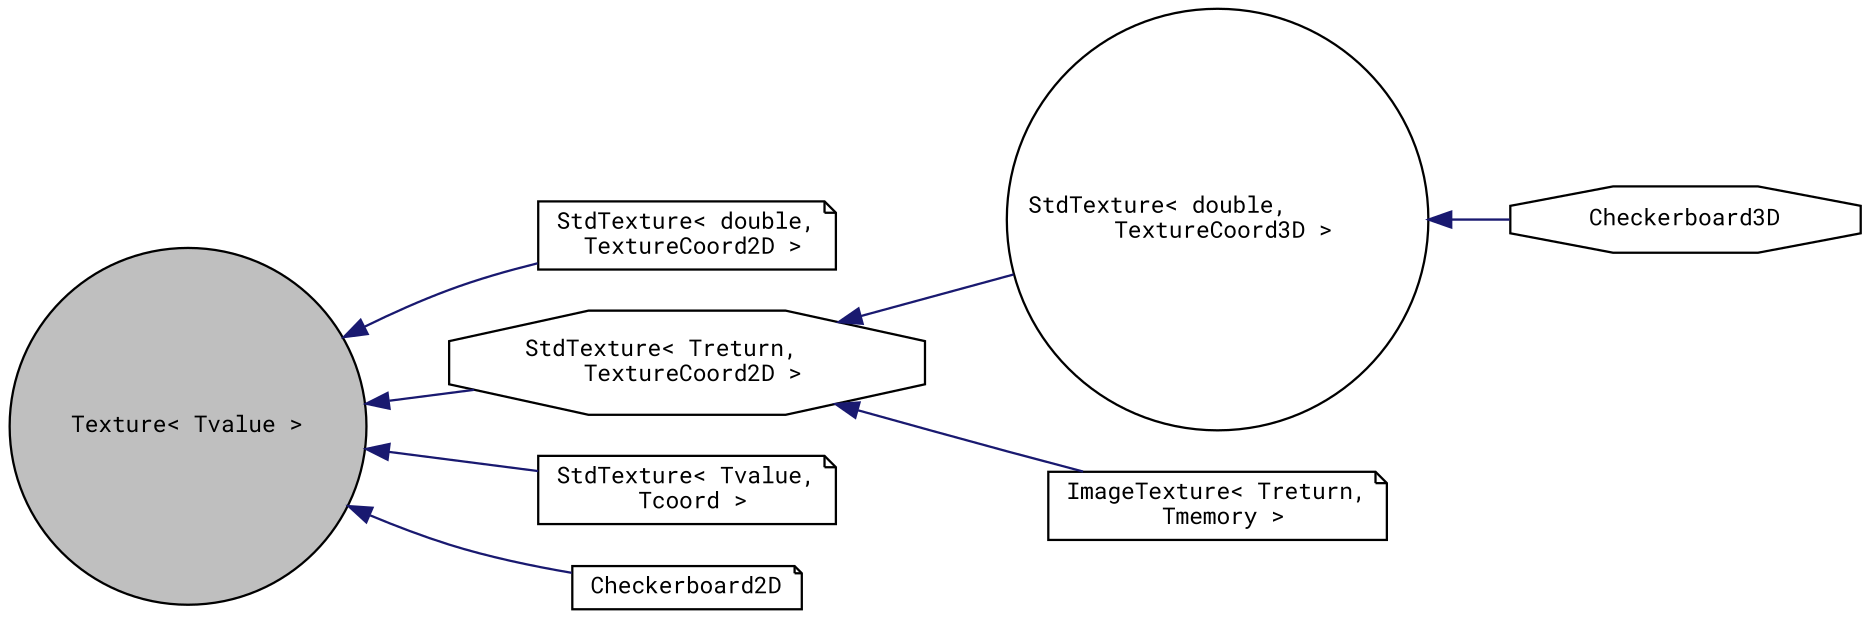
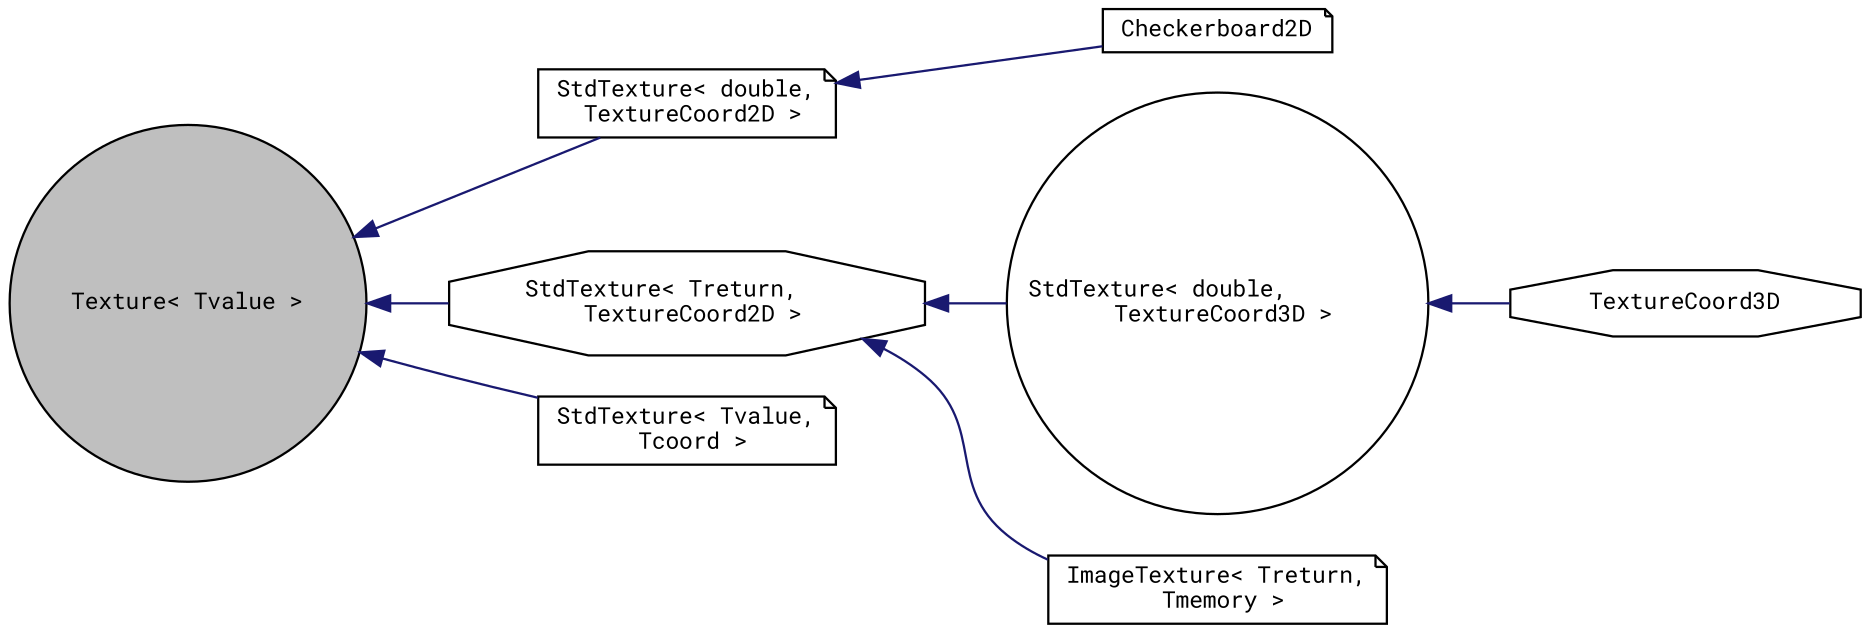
(1686, 220) -> (1686, 303)
(469, 550) -> (981, 63)
